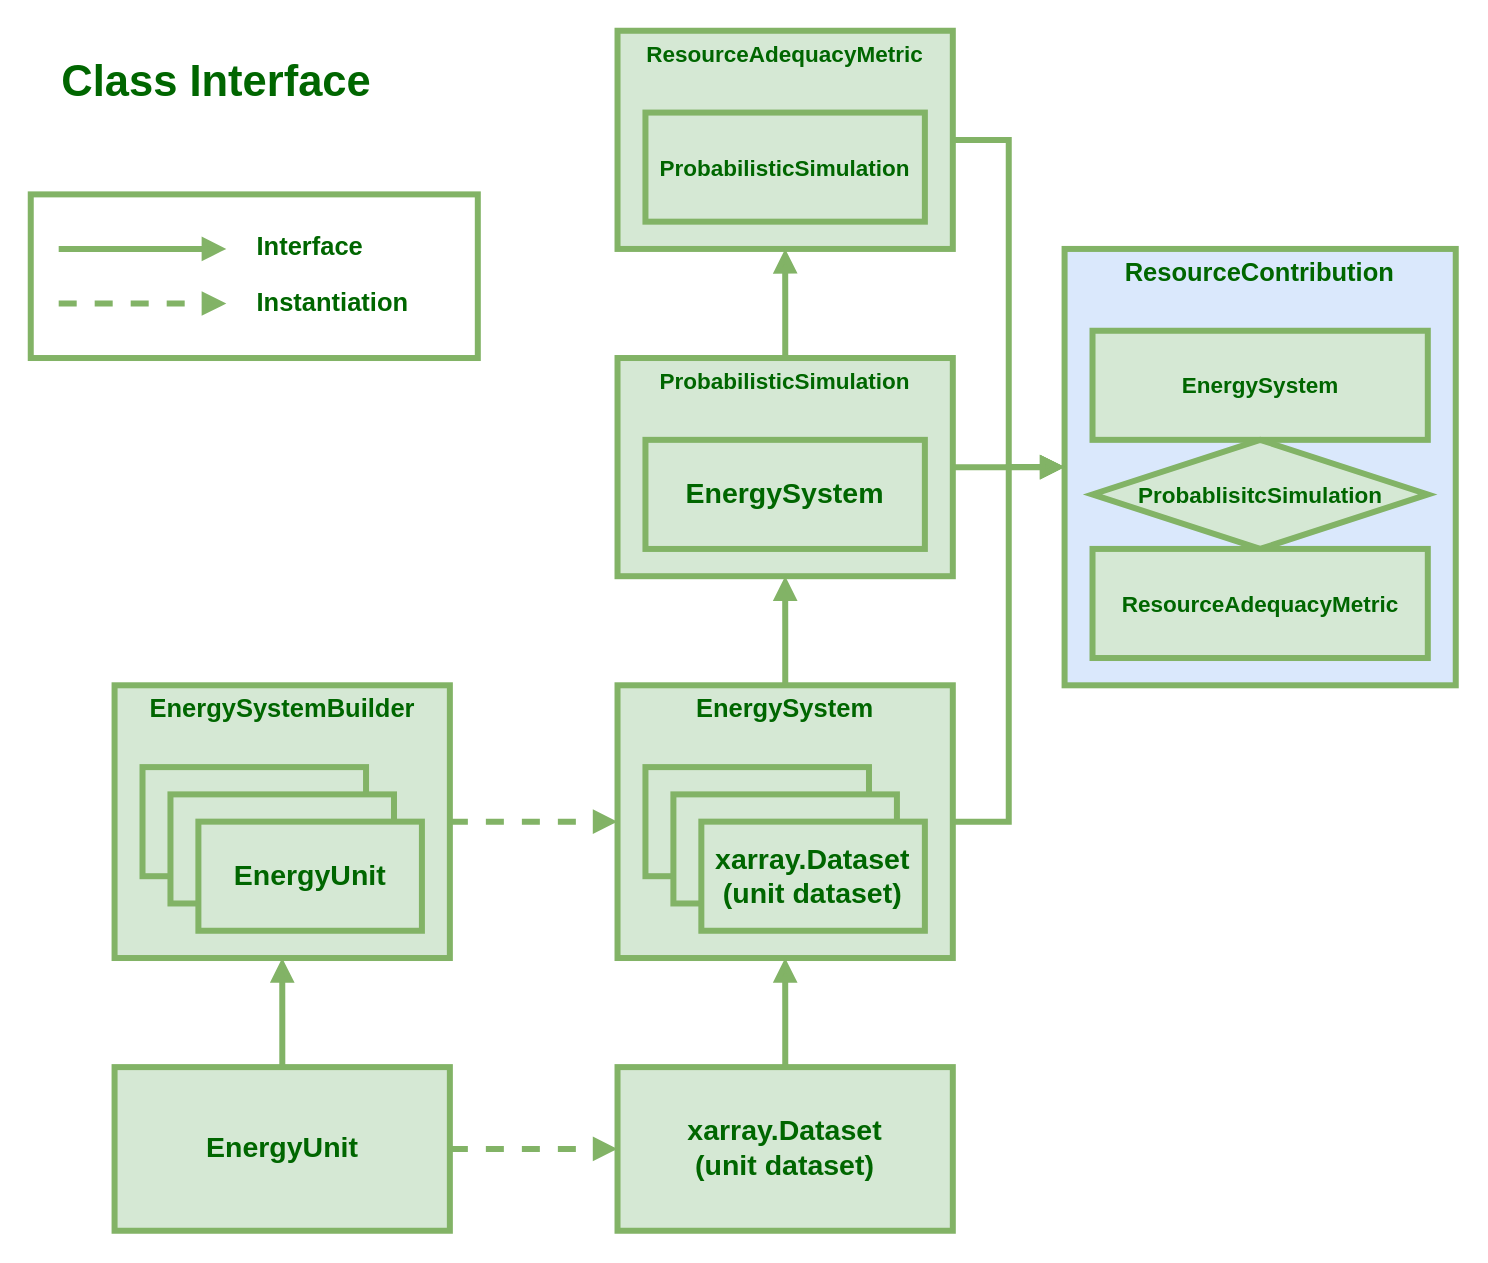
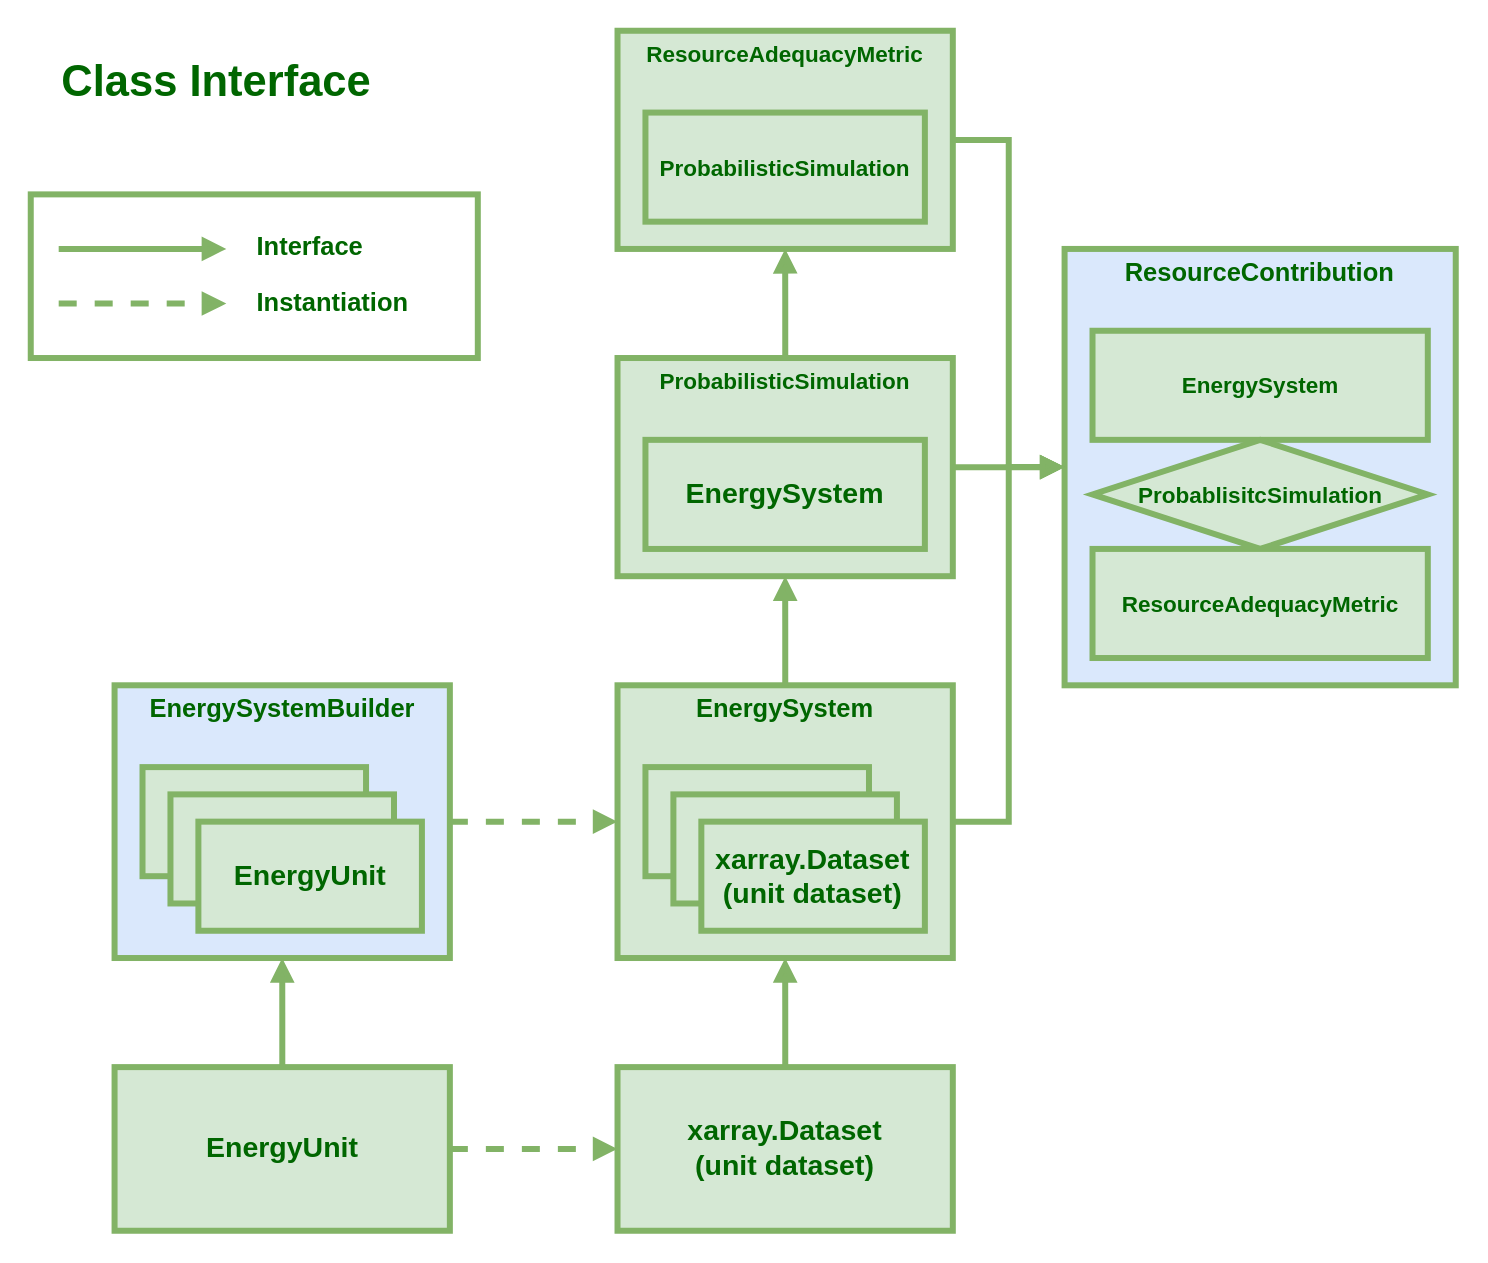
(283, 711) -> (283, 711)
